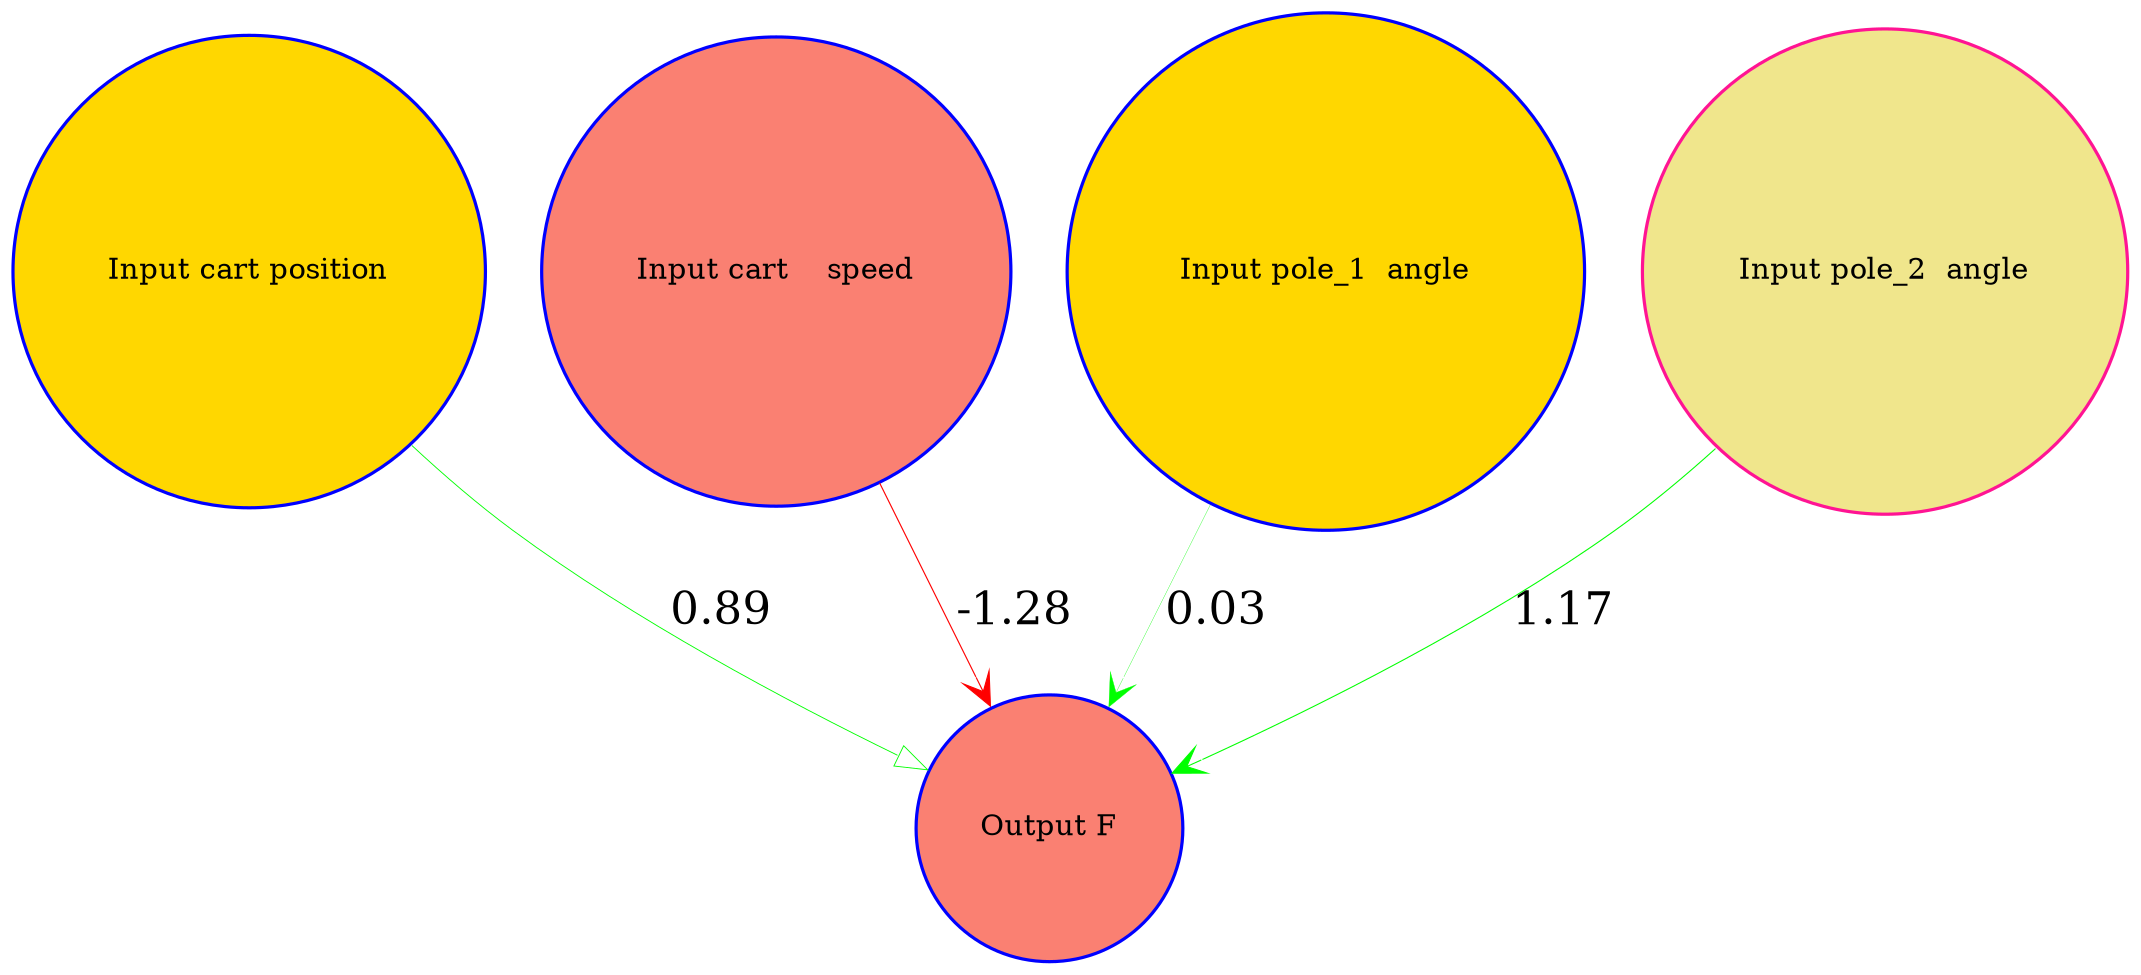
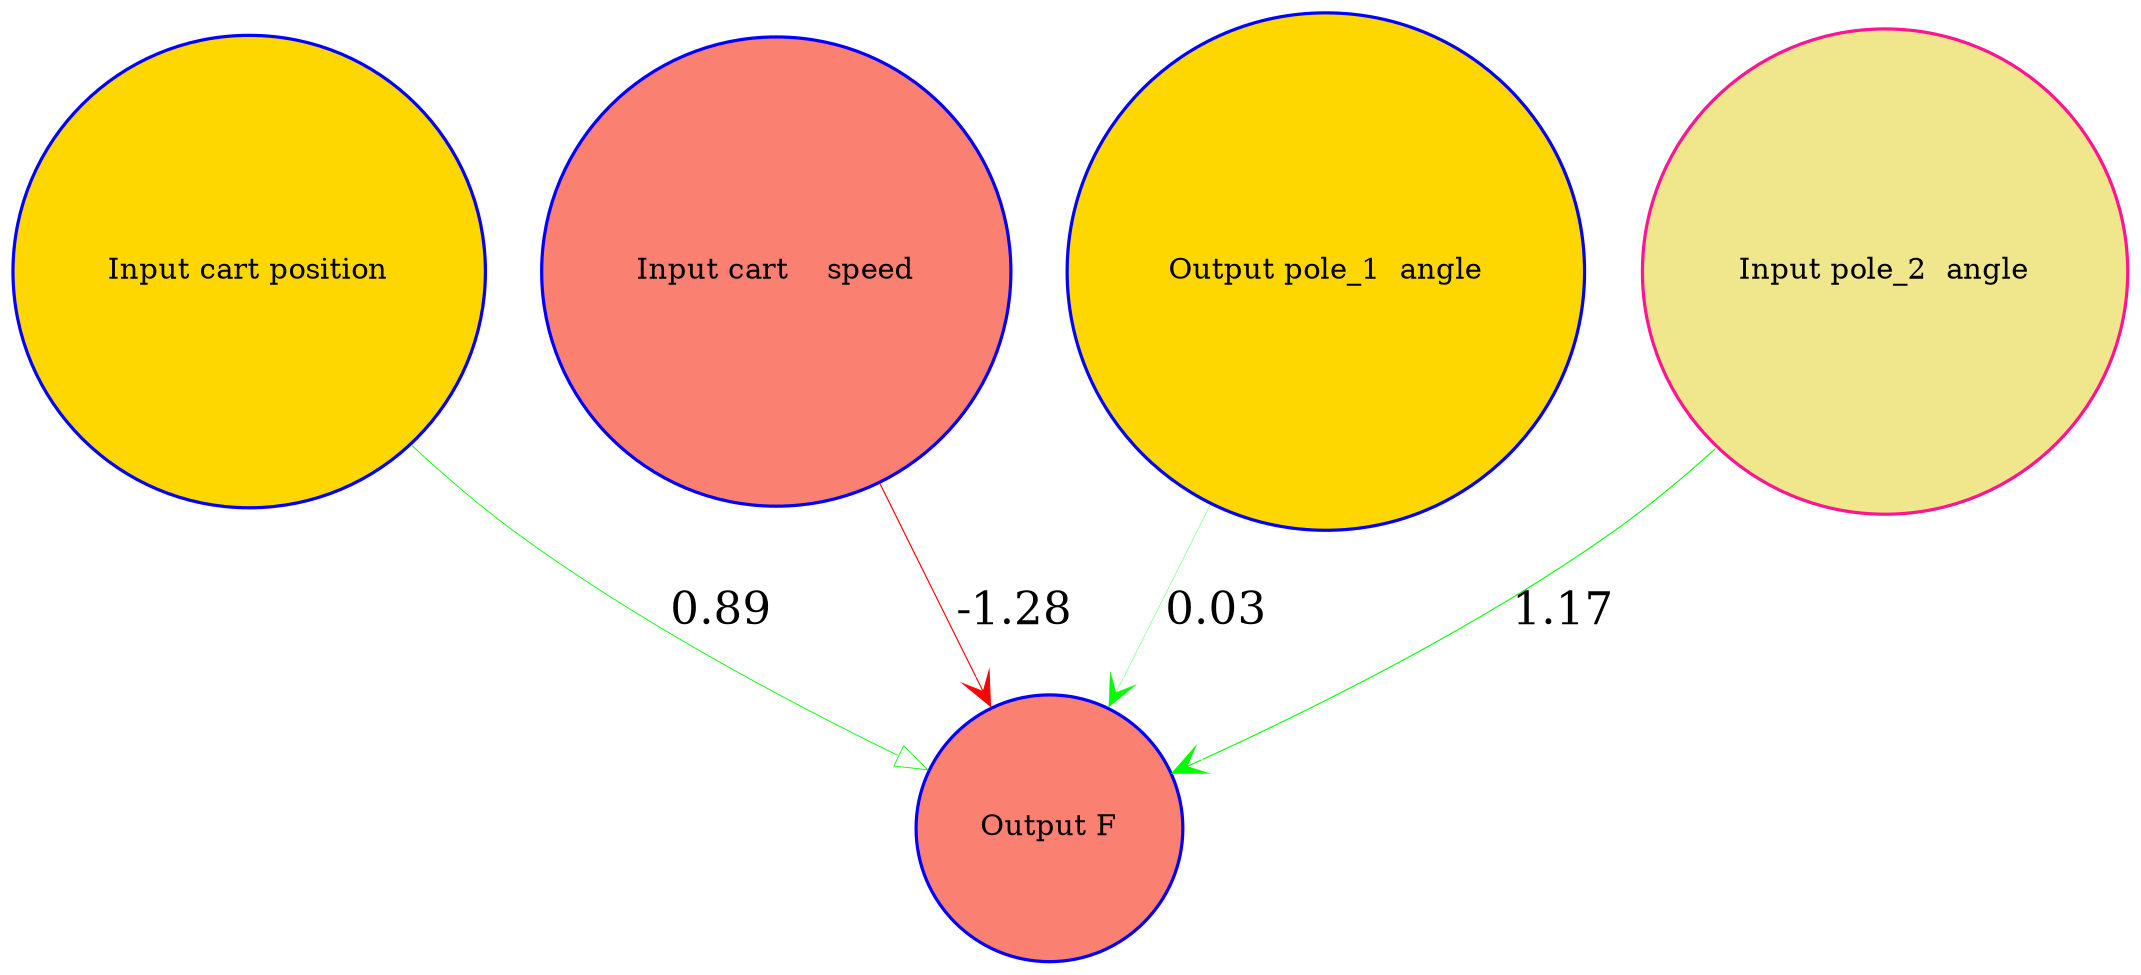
(1326, 272) -> (1326, 272)
